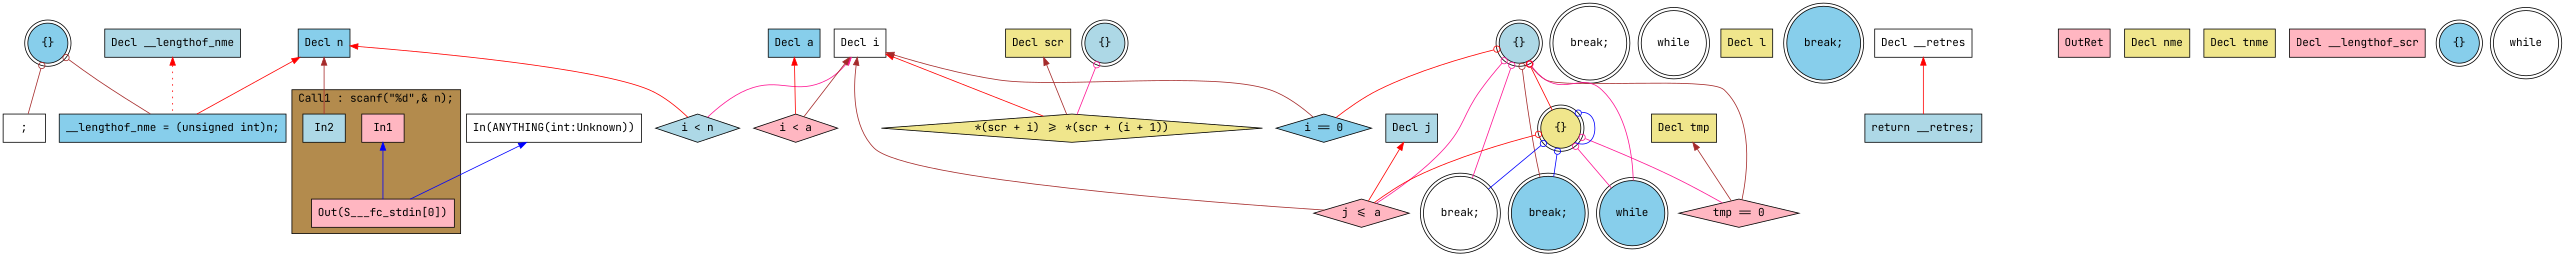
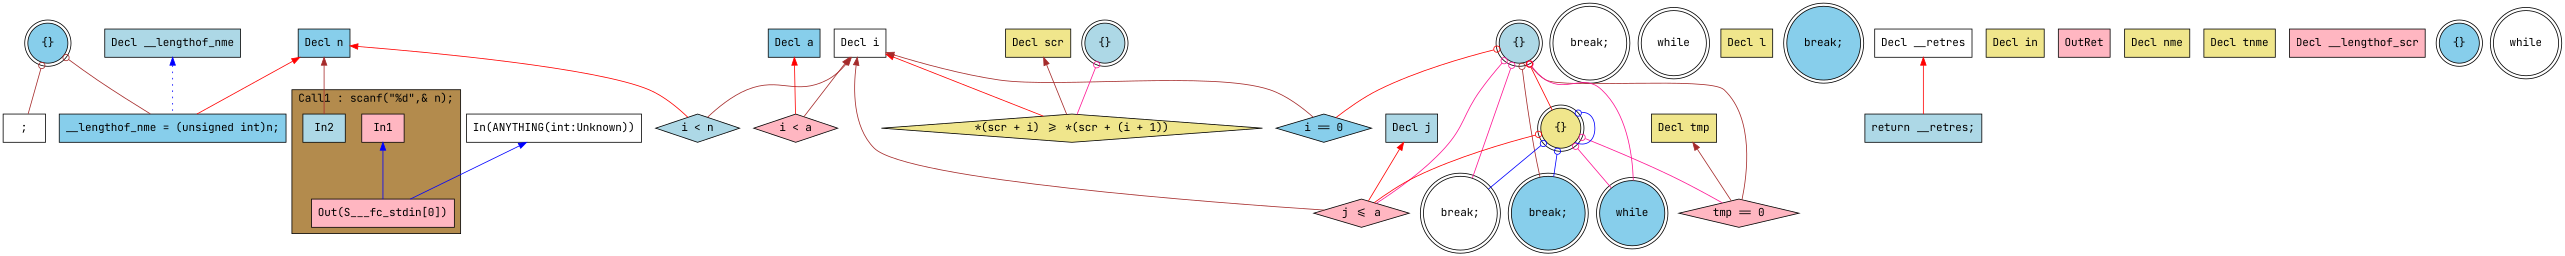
none -> (2015, 43)
(776, 85) -> (776, 85)
(173, 90) -> (173, 90)
